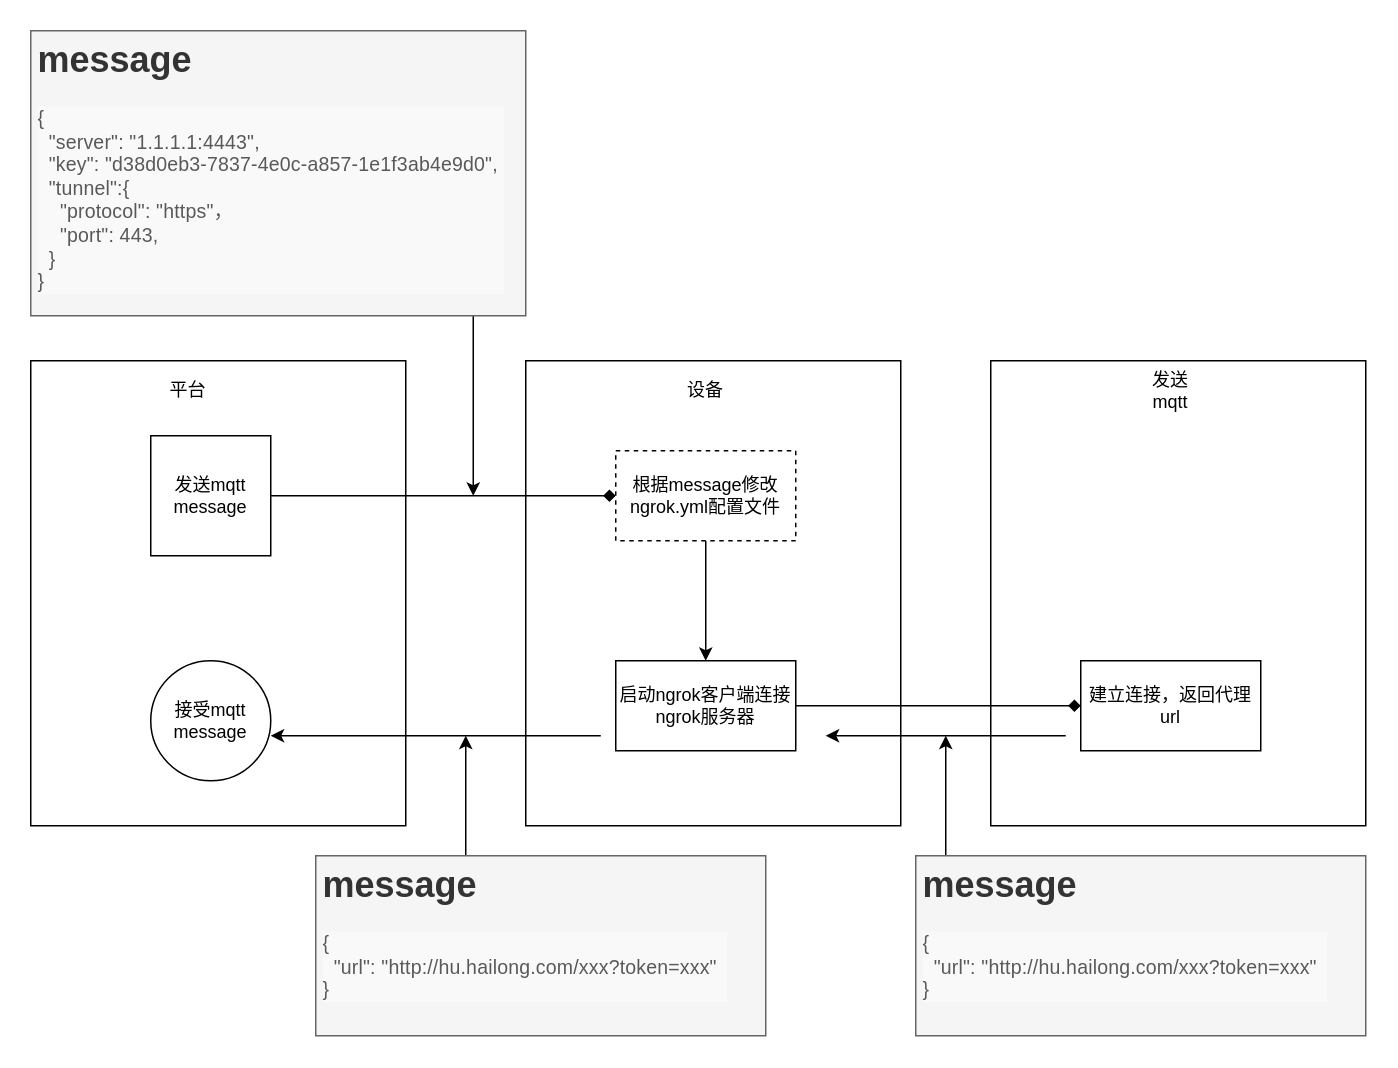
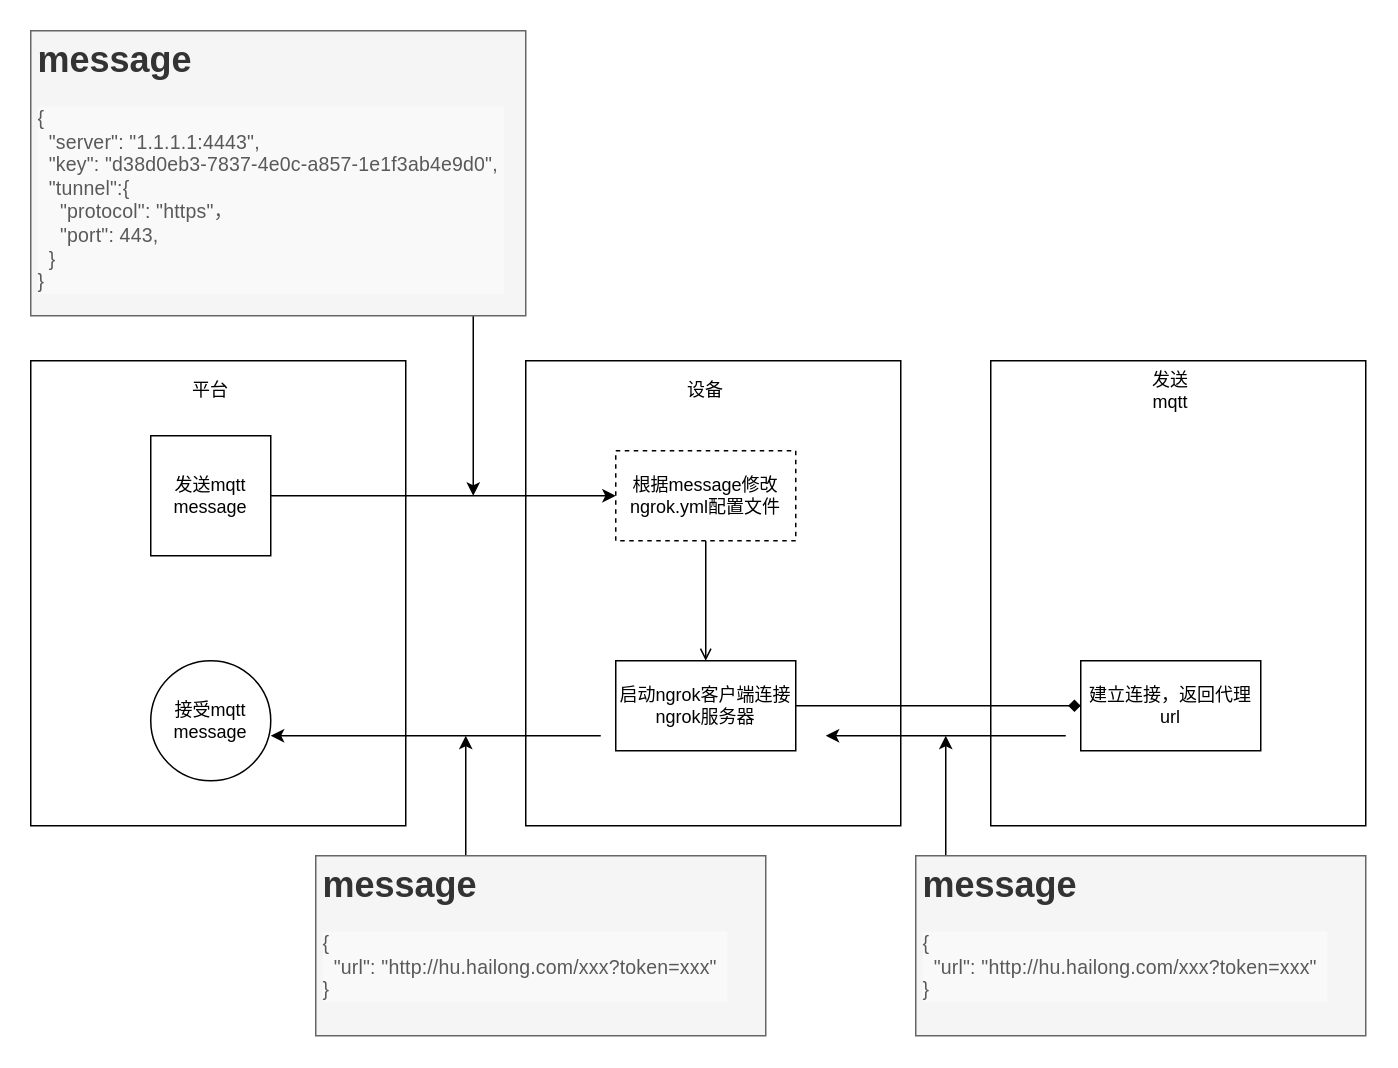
(188, 391) -> (211, 391)
(603, 496) -> (604, 496)
(706, 649) -> (706, 651)
